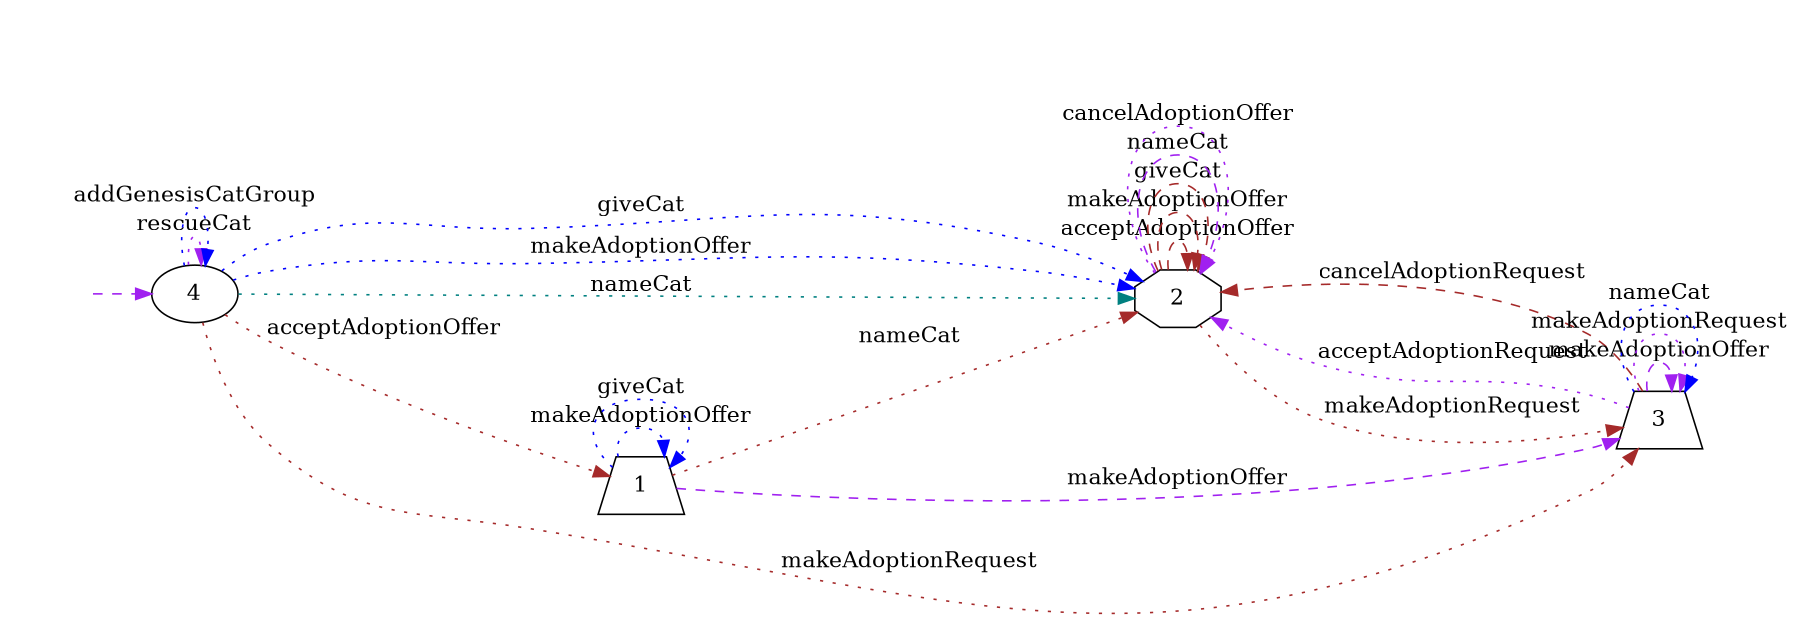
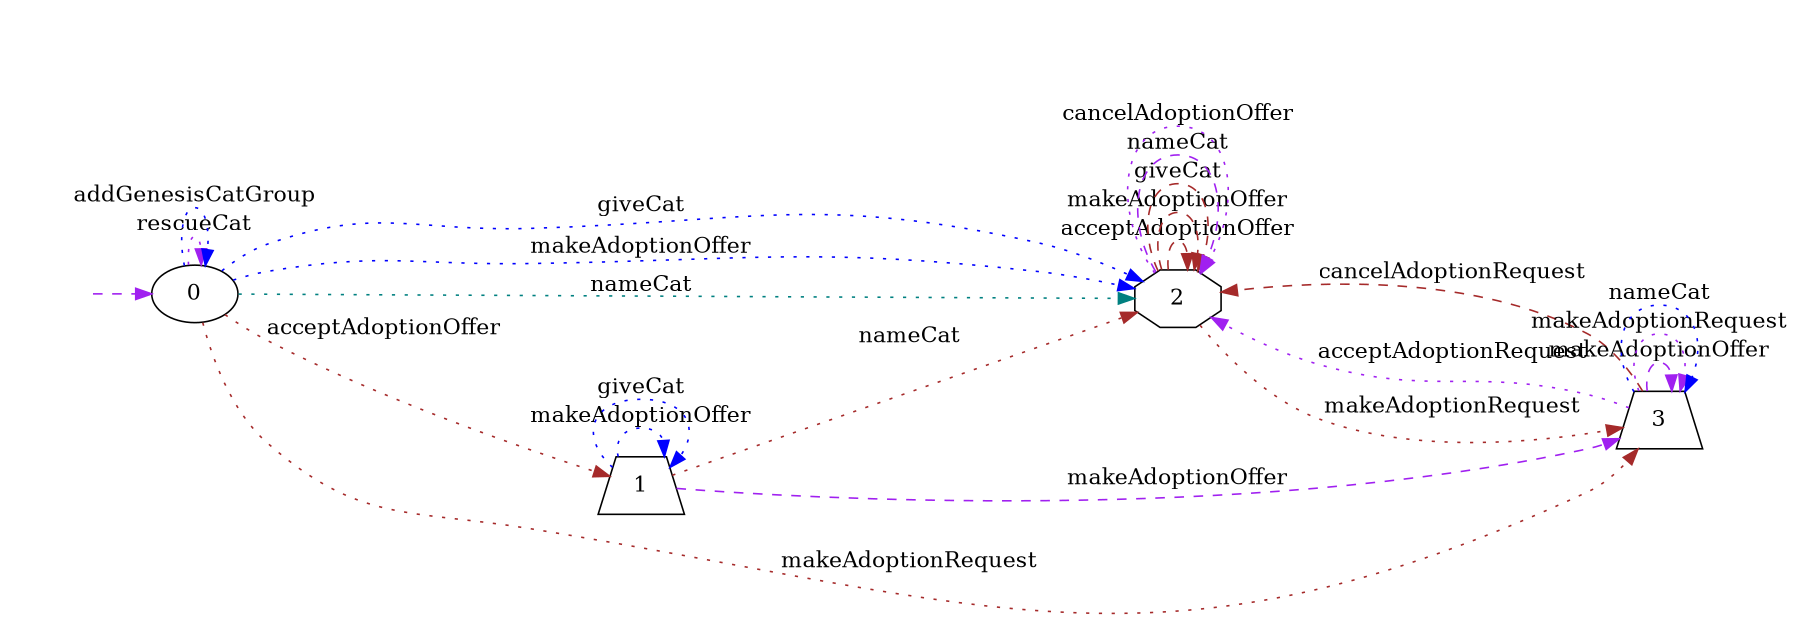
(195, 294) -> (195, 294)
